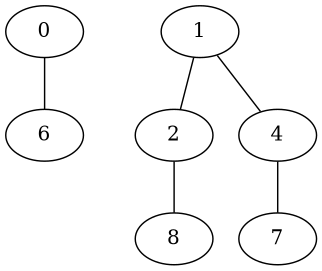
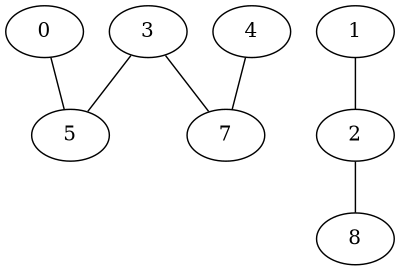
none -> (148, 32)
(239, 83) -> none
(45, 135) -> (71, 135)
